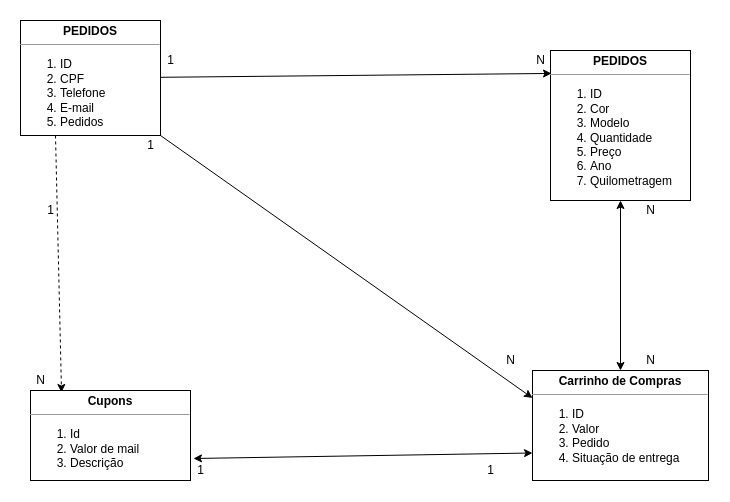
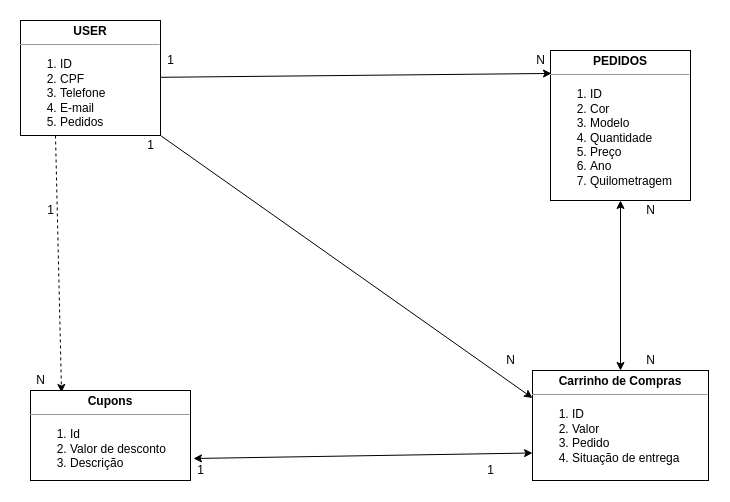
(46, 64) -> (46, 64)
(66, 419) -> (83, 419)
